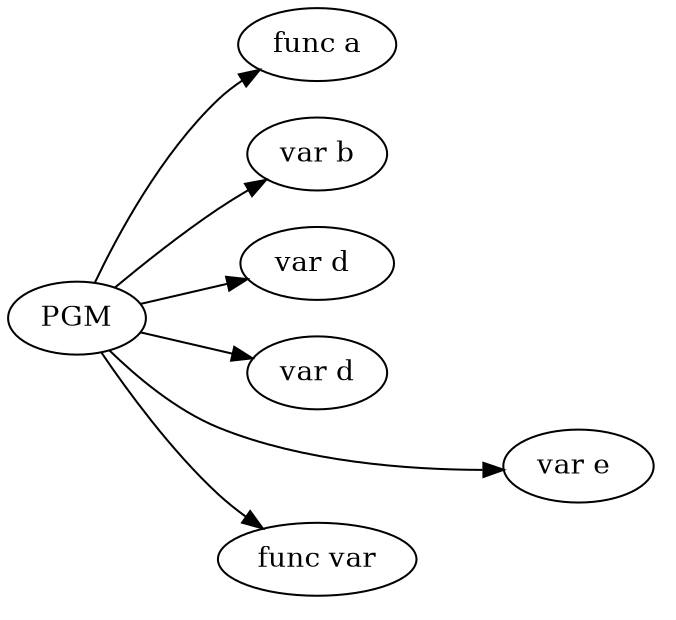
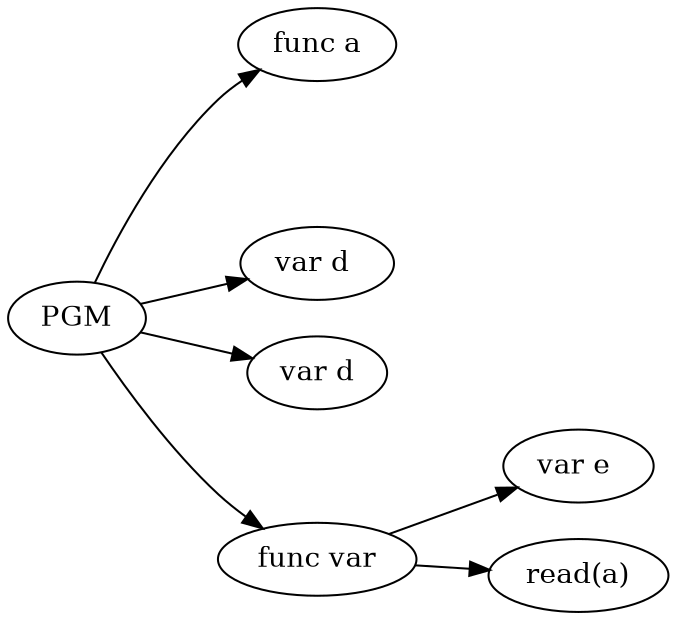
(317, 154) -> none
(283, 448) -> (443, 514)
none -> (578, 575)
